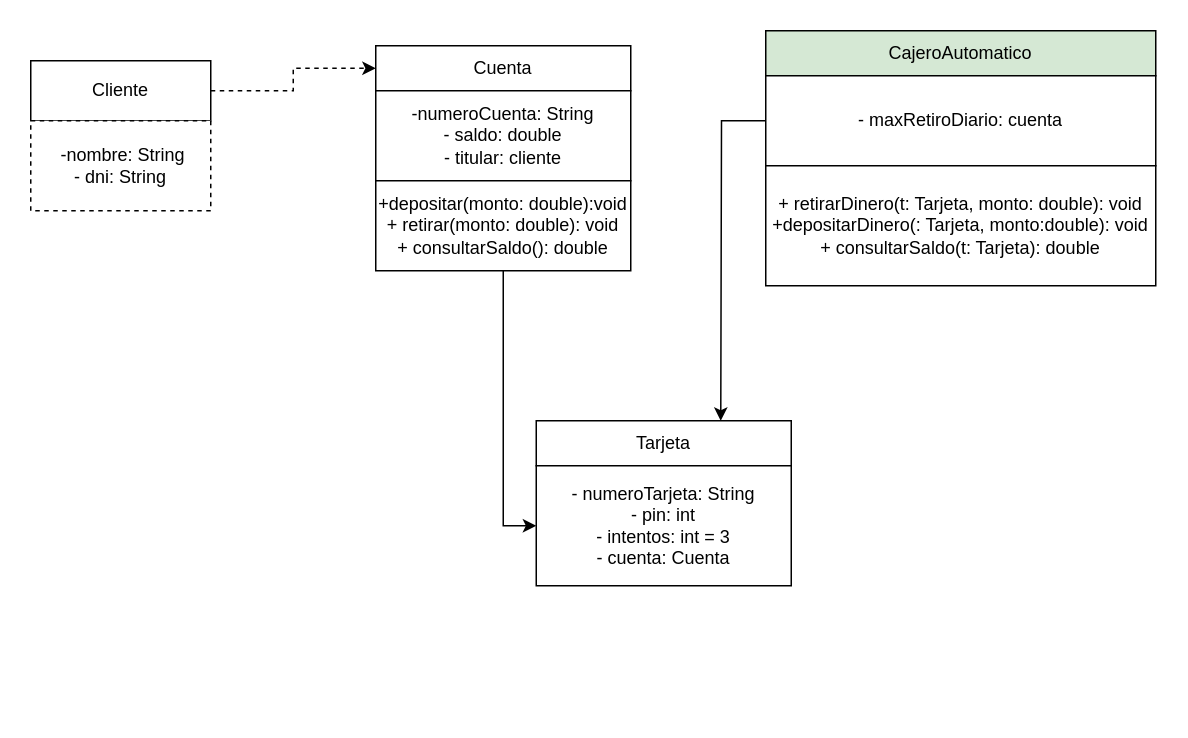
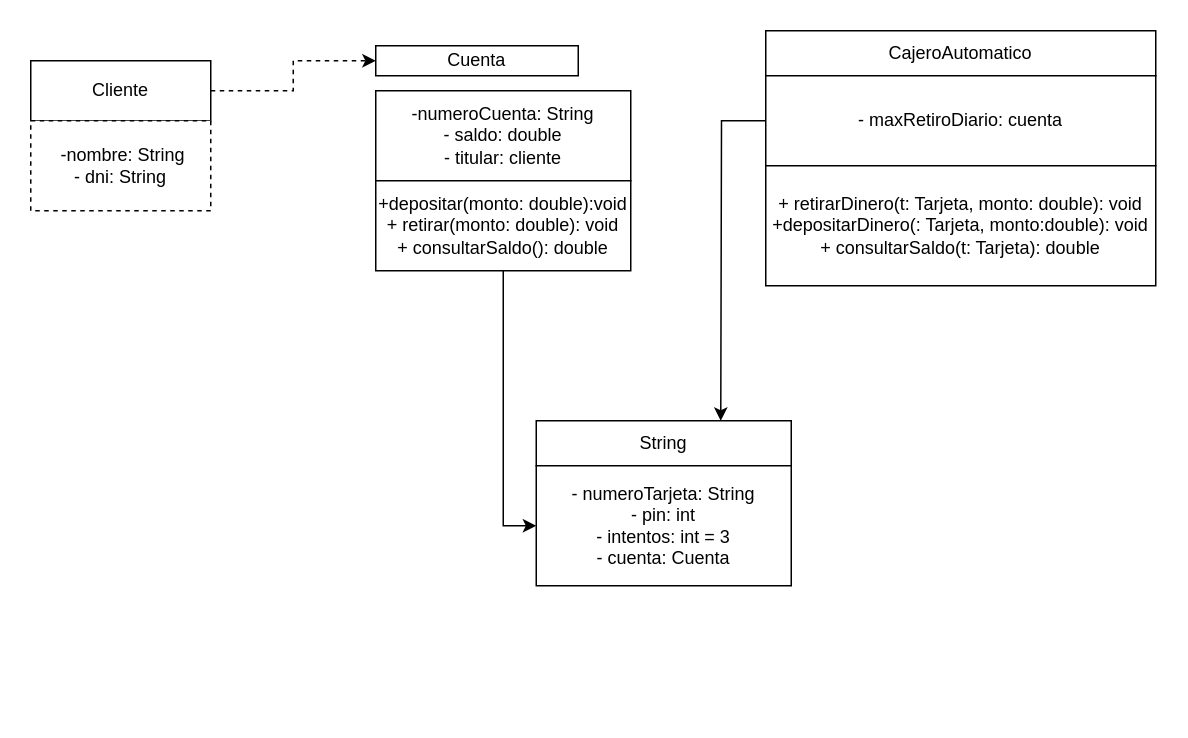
(961, 53) -> (961, 53)
(503, 68) -> (477, 61)
(664, 443) -> (664, 443)
